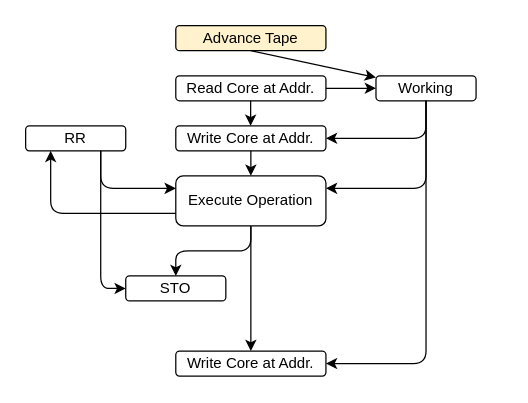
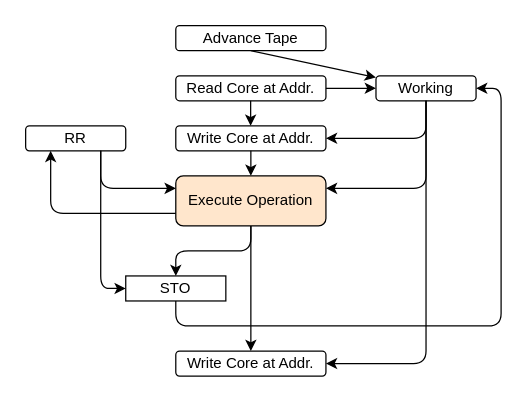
(251, 38) -> (251, 38)
(251, 201) -> (251, 201)
(176, 288) -> (176, 288)
none -> (448, 326)
